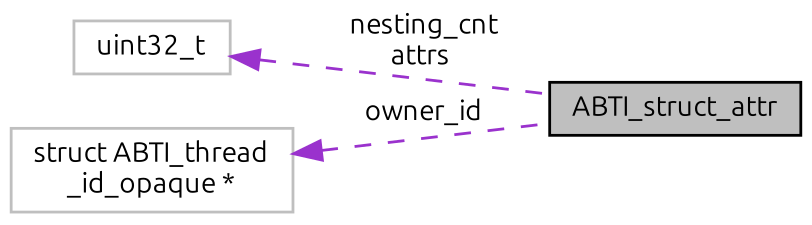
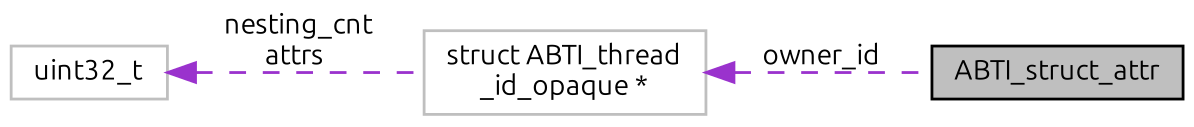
(404, 77) -> (310, 73)
